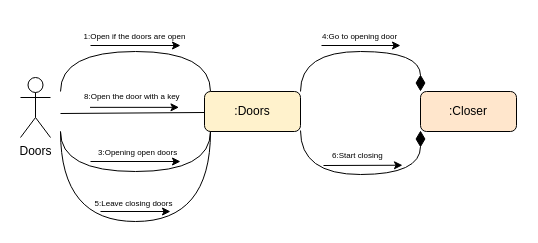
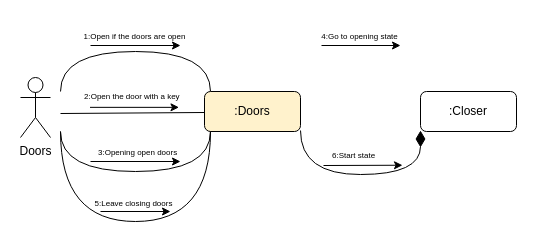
(360, 36) -> (360, 36)
(355, 52) -> none
(161, 96) -> (161, 96)
(469, 112) -> (469, 112)
(377, 162) -> (373, 155)
